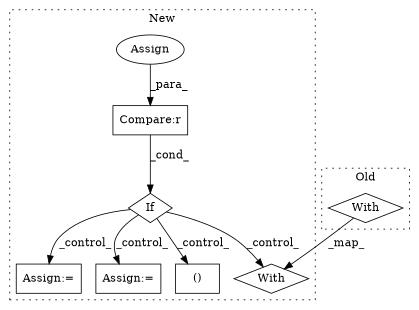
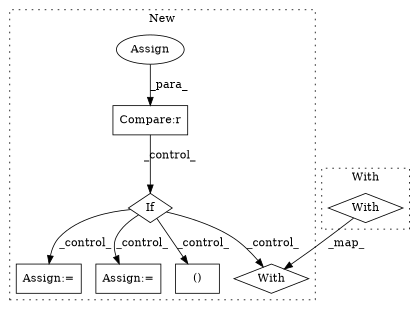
(170, 156) -> (170, 156)
(366, 178) -> (366, 178)
